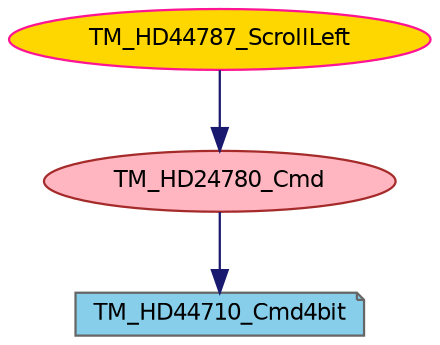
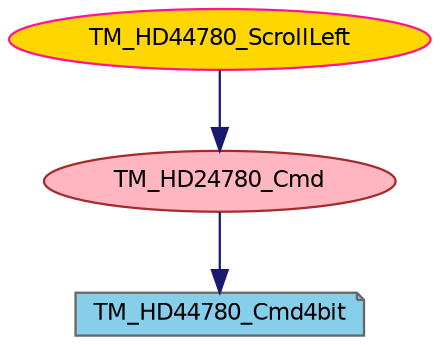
(220, 39) -> (220, 39)
(220, 314) -> (220, 314)
